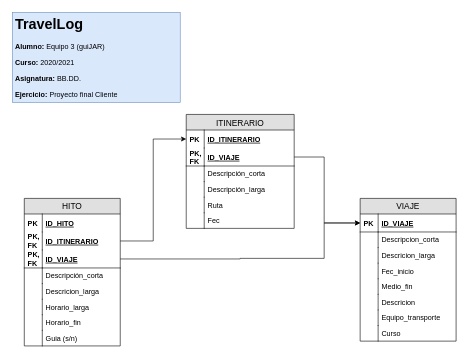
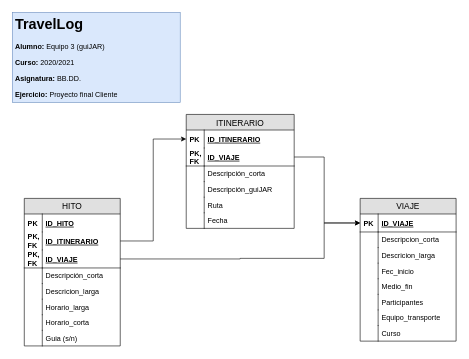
(239, 190) -> (241, 190)
(214, 221) -> (218, 221)
(400, 302) -> (406, 302)
(66, 323) -> (71, 323)
